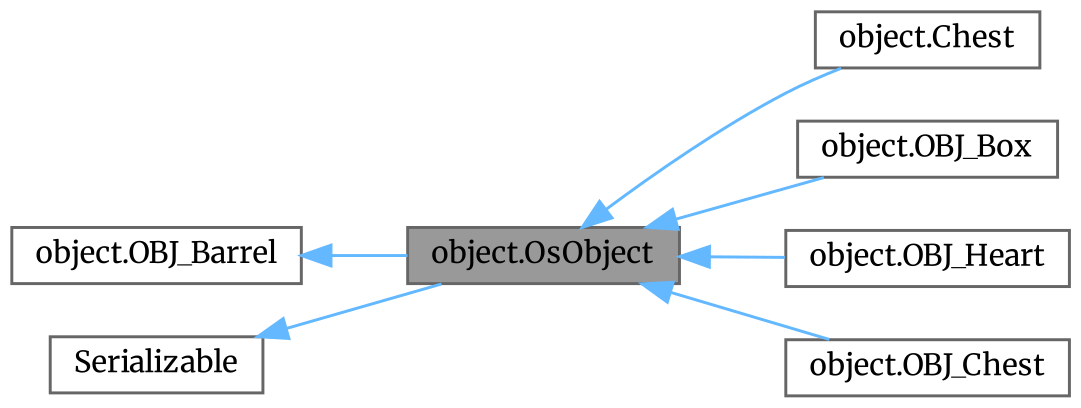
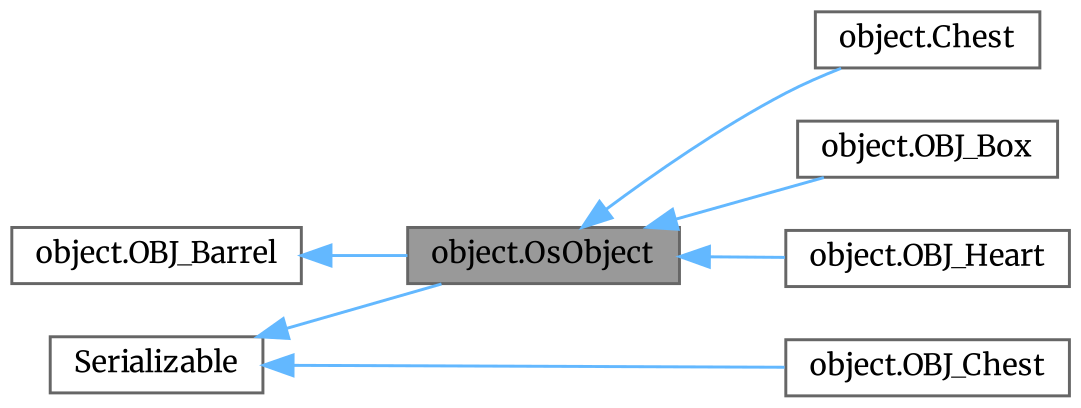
(750, 316) -> (539, 366)
